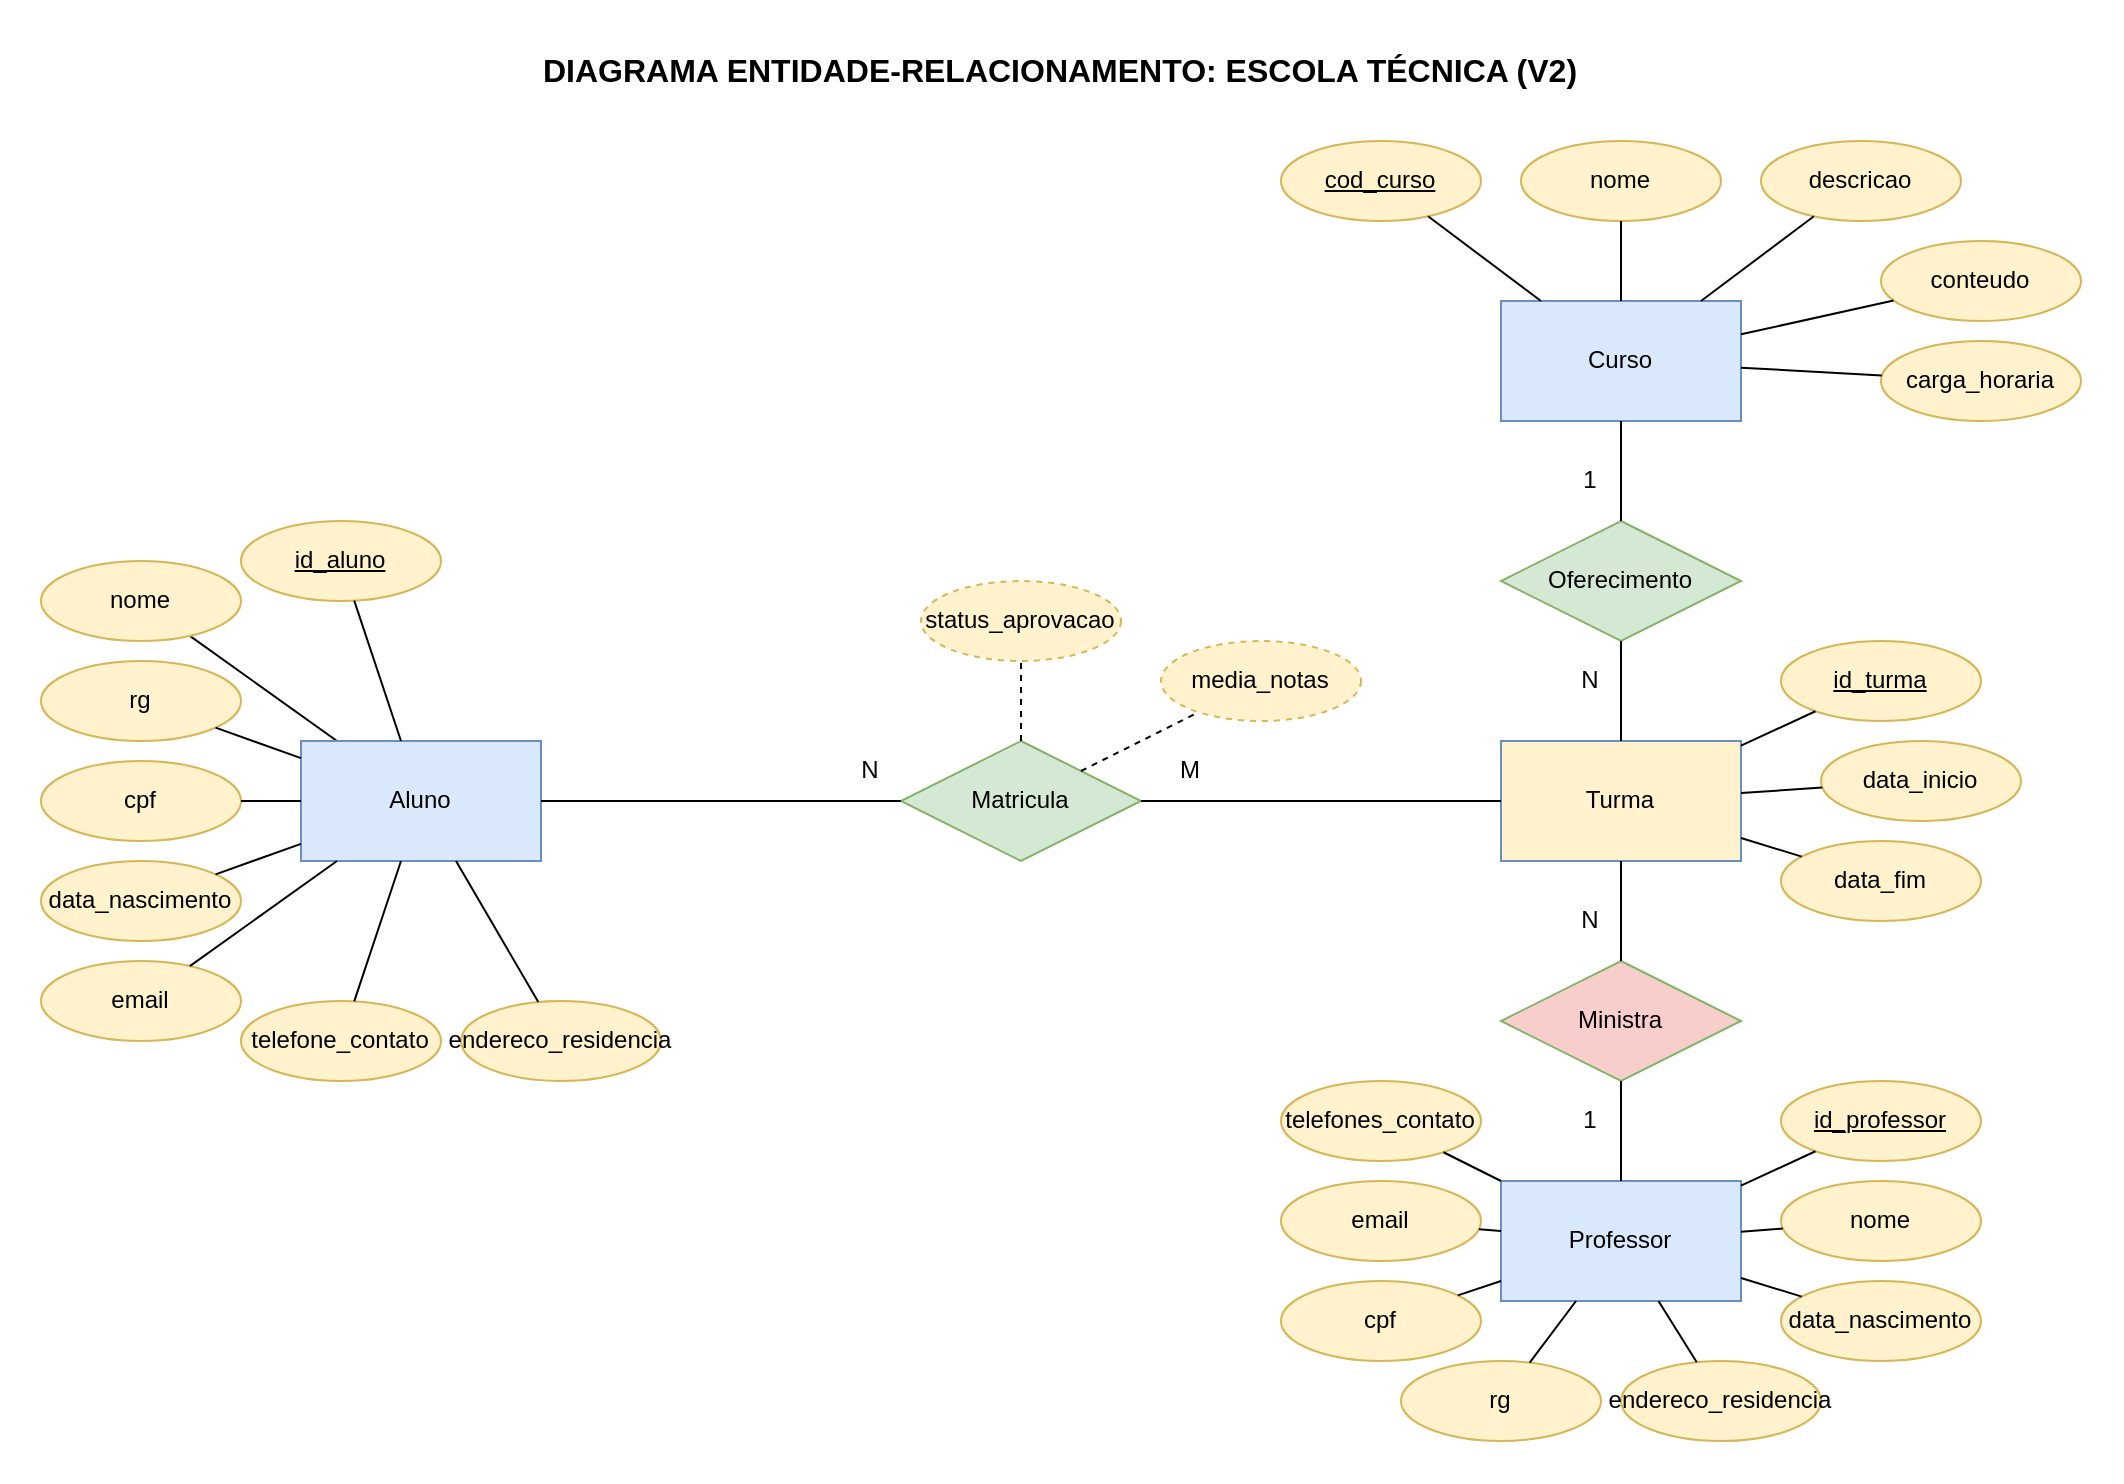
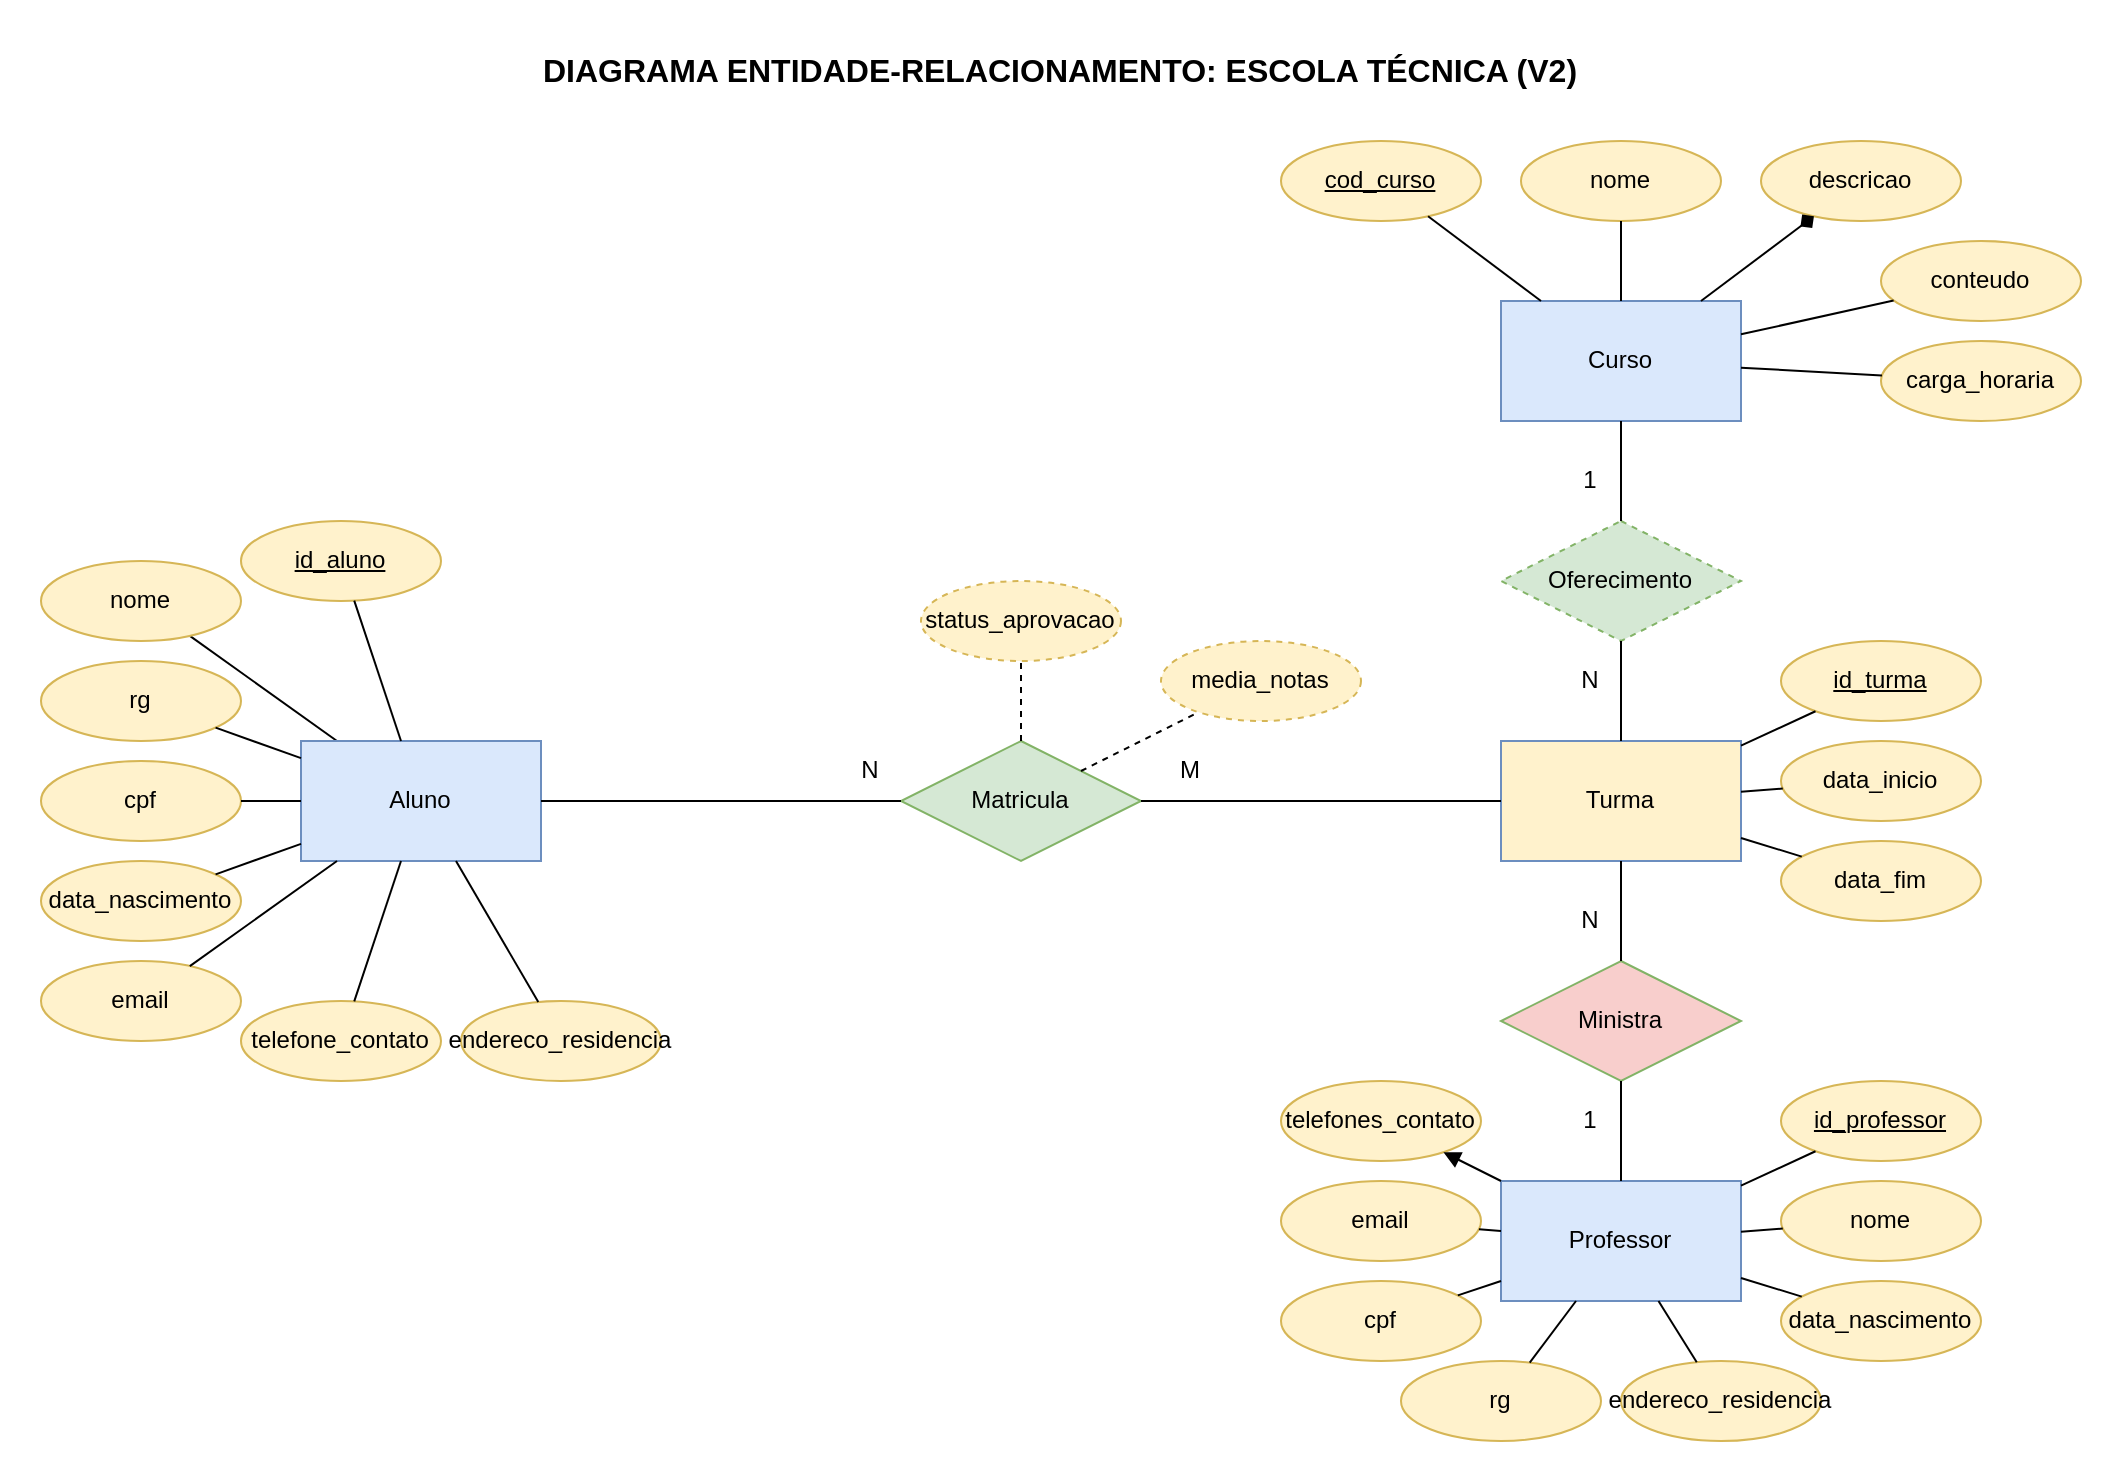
(1807, 222) -> (1801, 226)
(1621, 581) -> (1621, 581)
(1921, 781) -> (1881, 781)
(1452, 1157) -> (1459, 1160)
